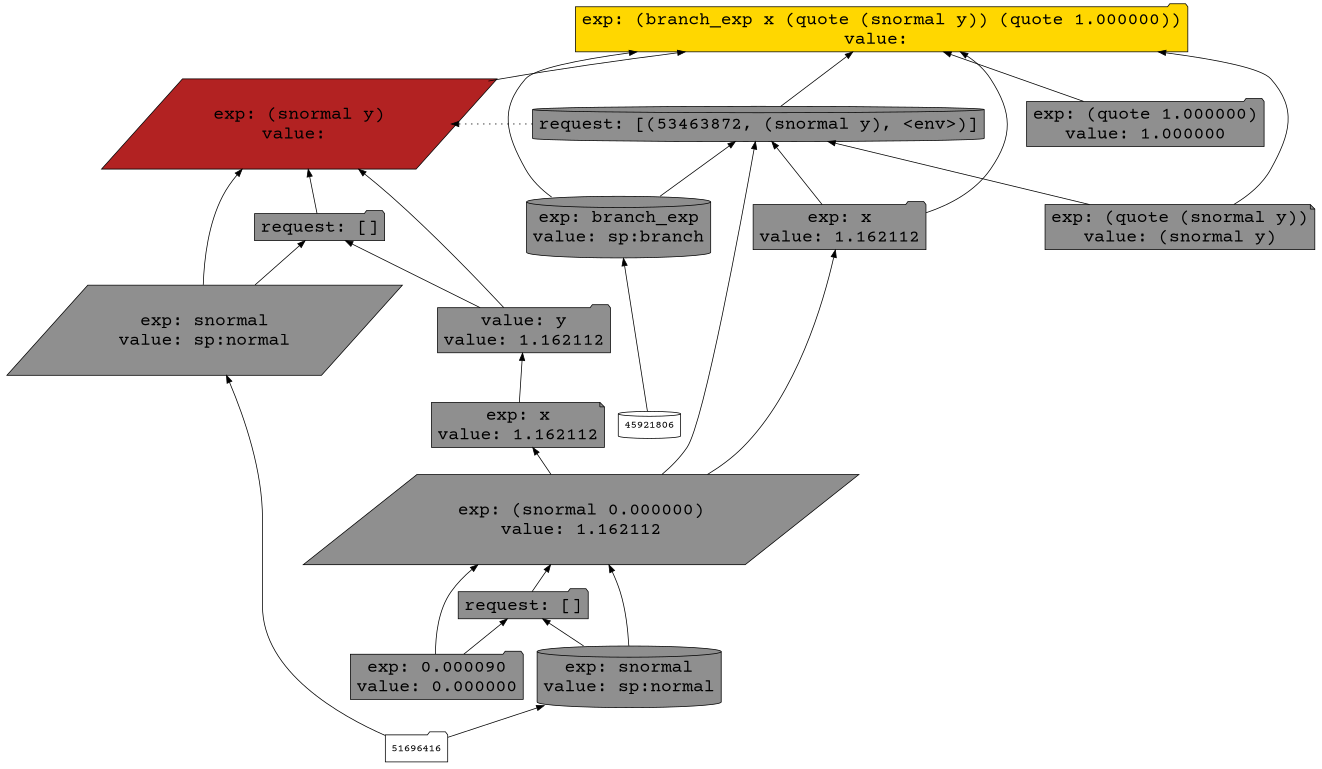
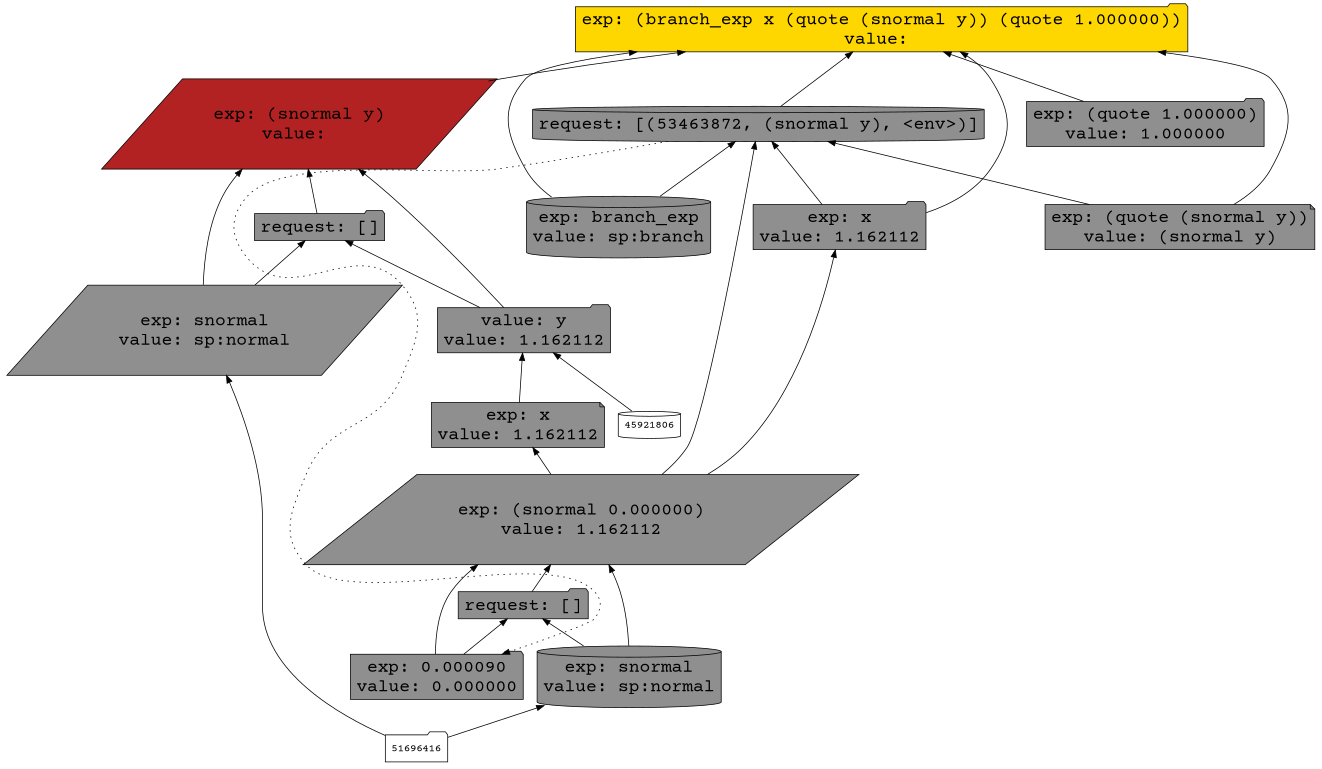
(496, 124) -> (418, 325)
(636, 339) -> (596, 384)
